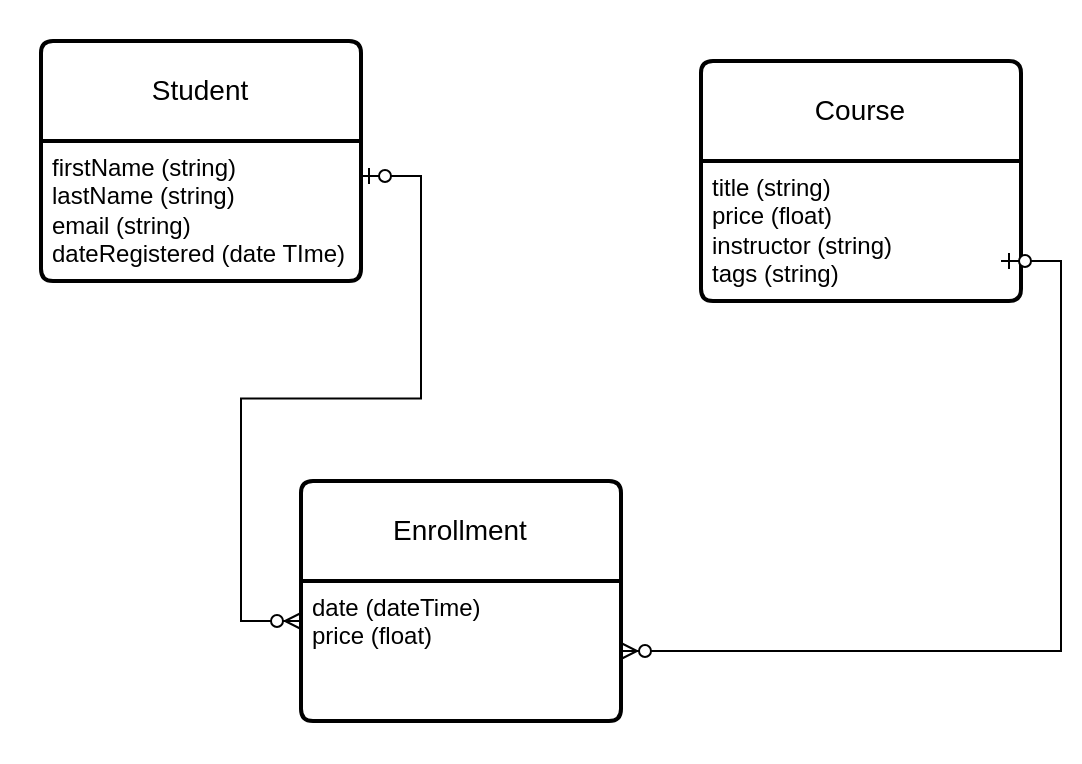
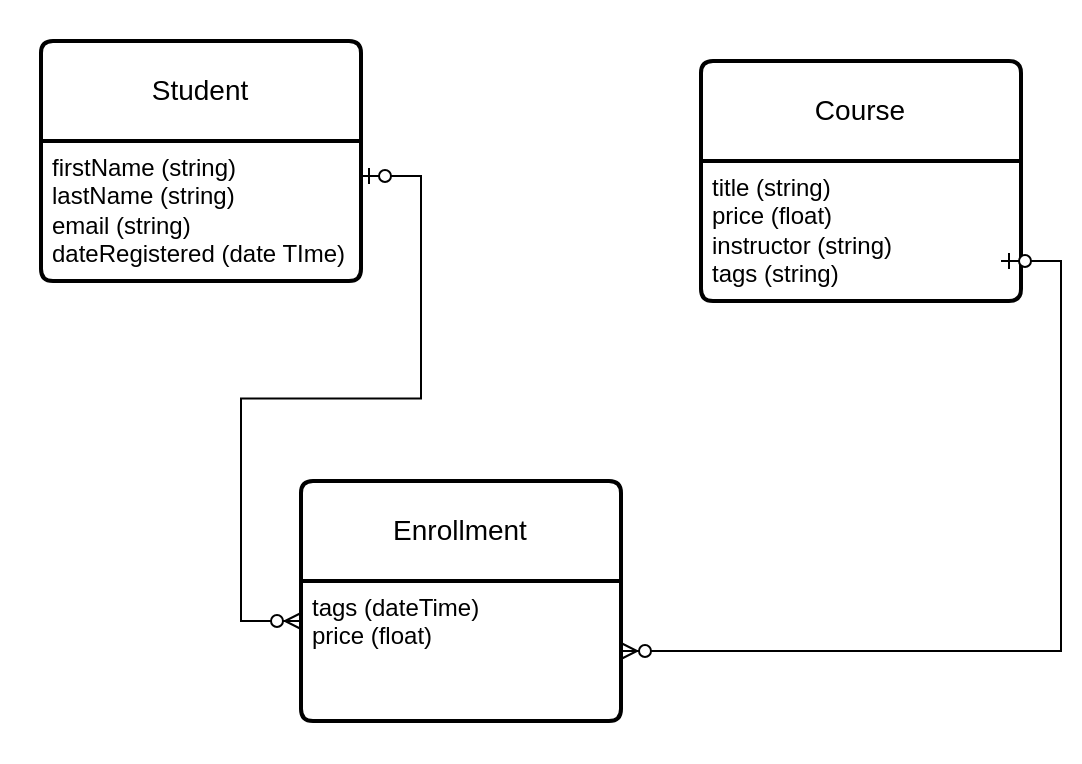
(408, 624) -> (408, 624)
